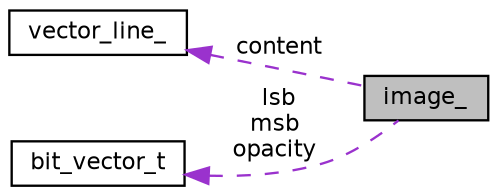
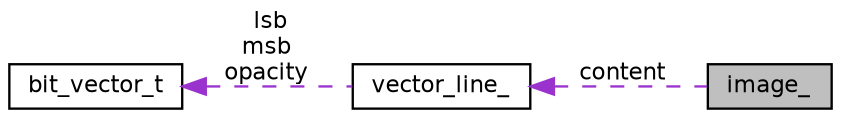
(309, 167) -> (279, 86)
